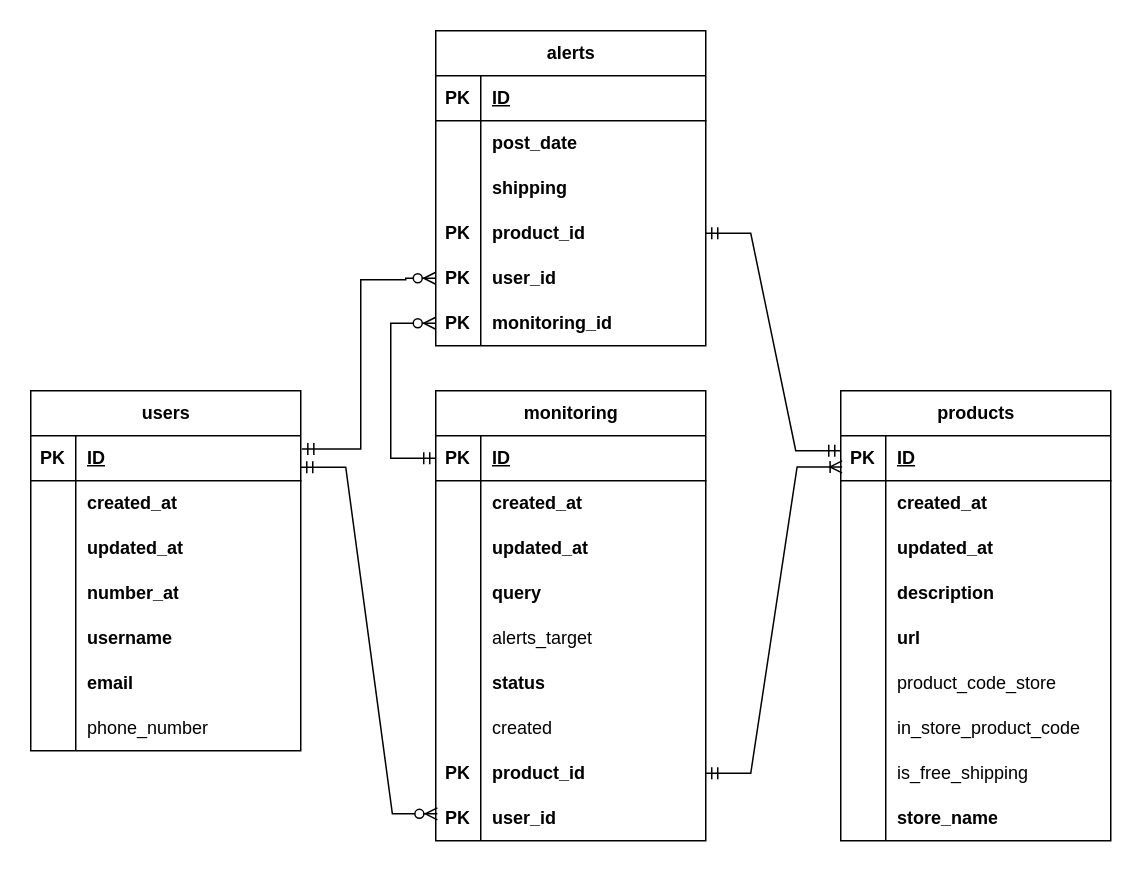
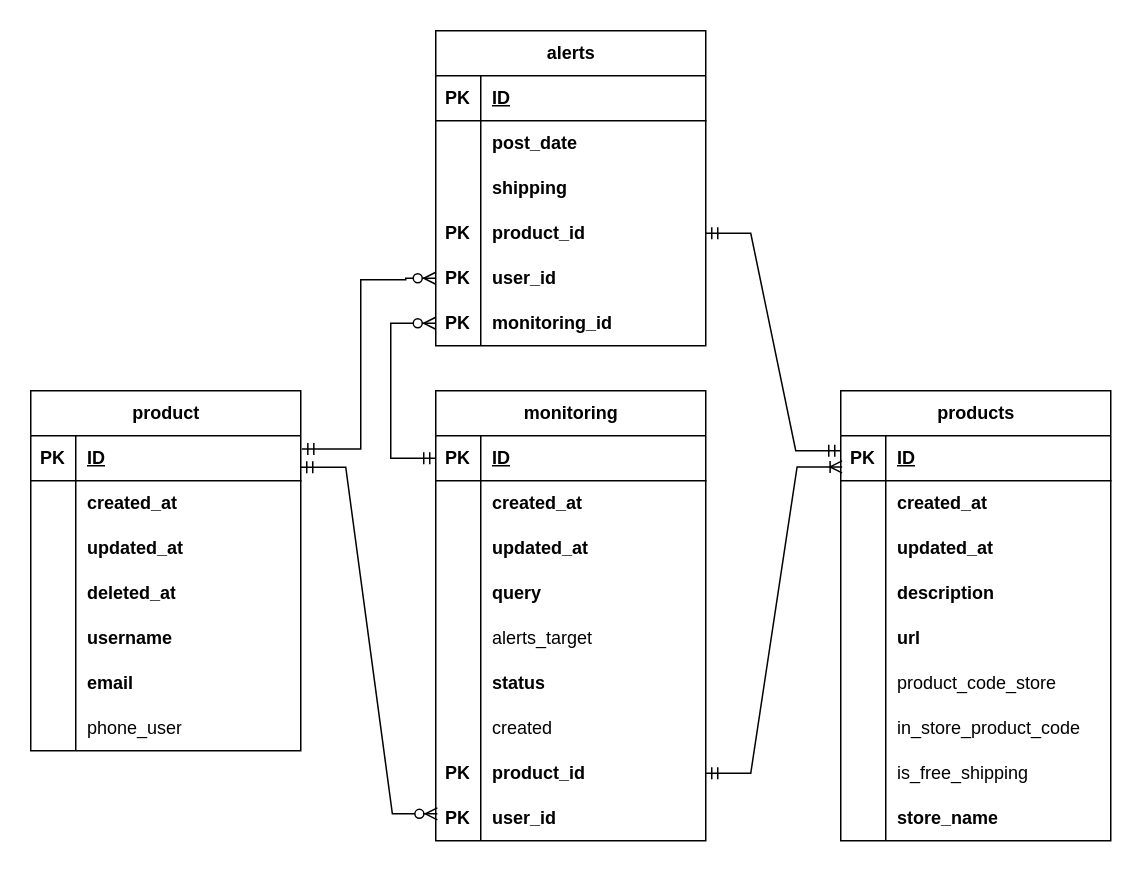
(167, 413) -> (167, 413)
(133, 593) -> (136, 593)
(148, 728) -> (138, 728)
